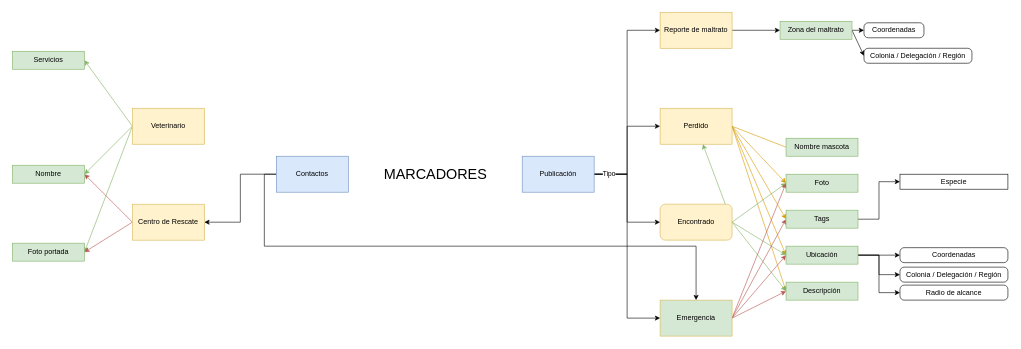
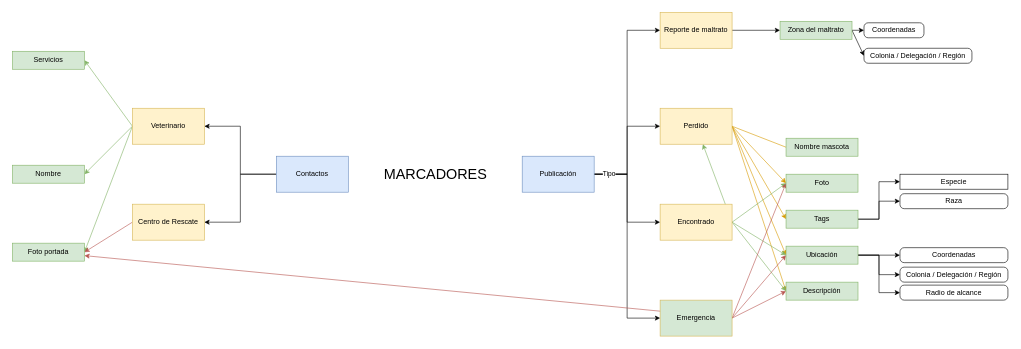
(88, 178) -> none
none -> (894, 201)
none -> (954, 201)
(264, 212) -> (240, 148)
(696, 222) -> (696, 222)
(757, 273) -> (372, 284)
